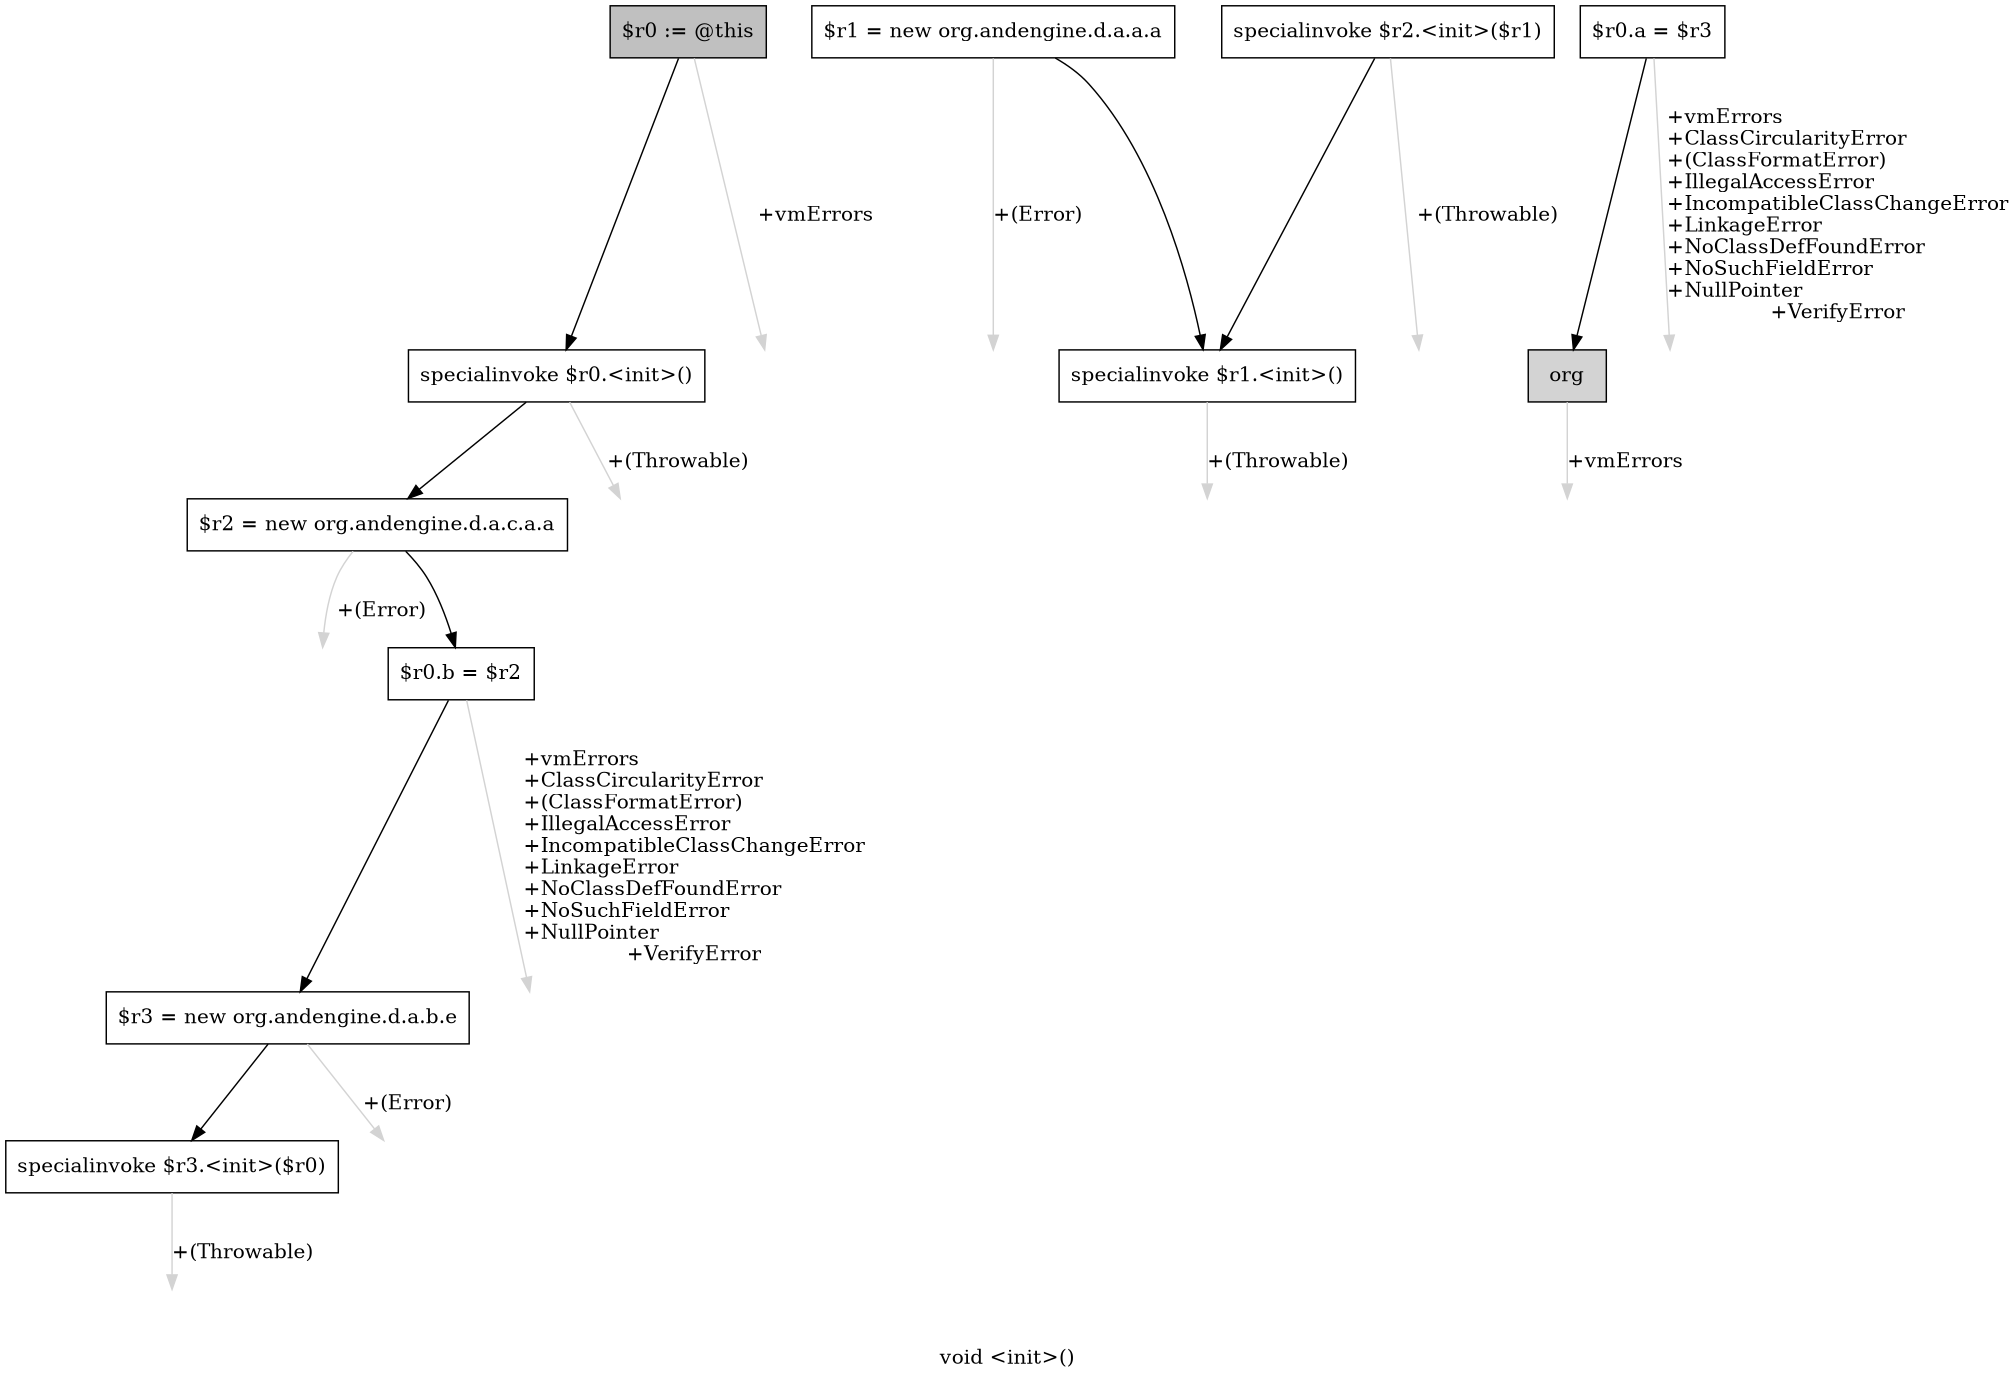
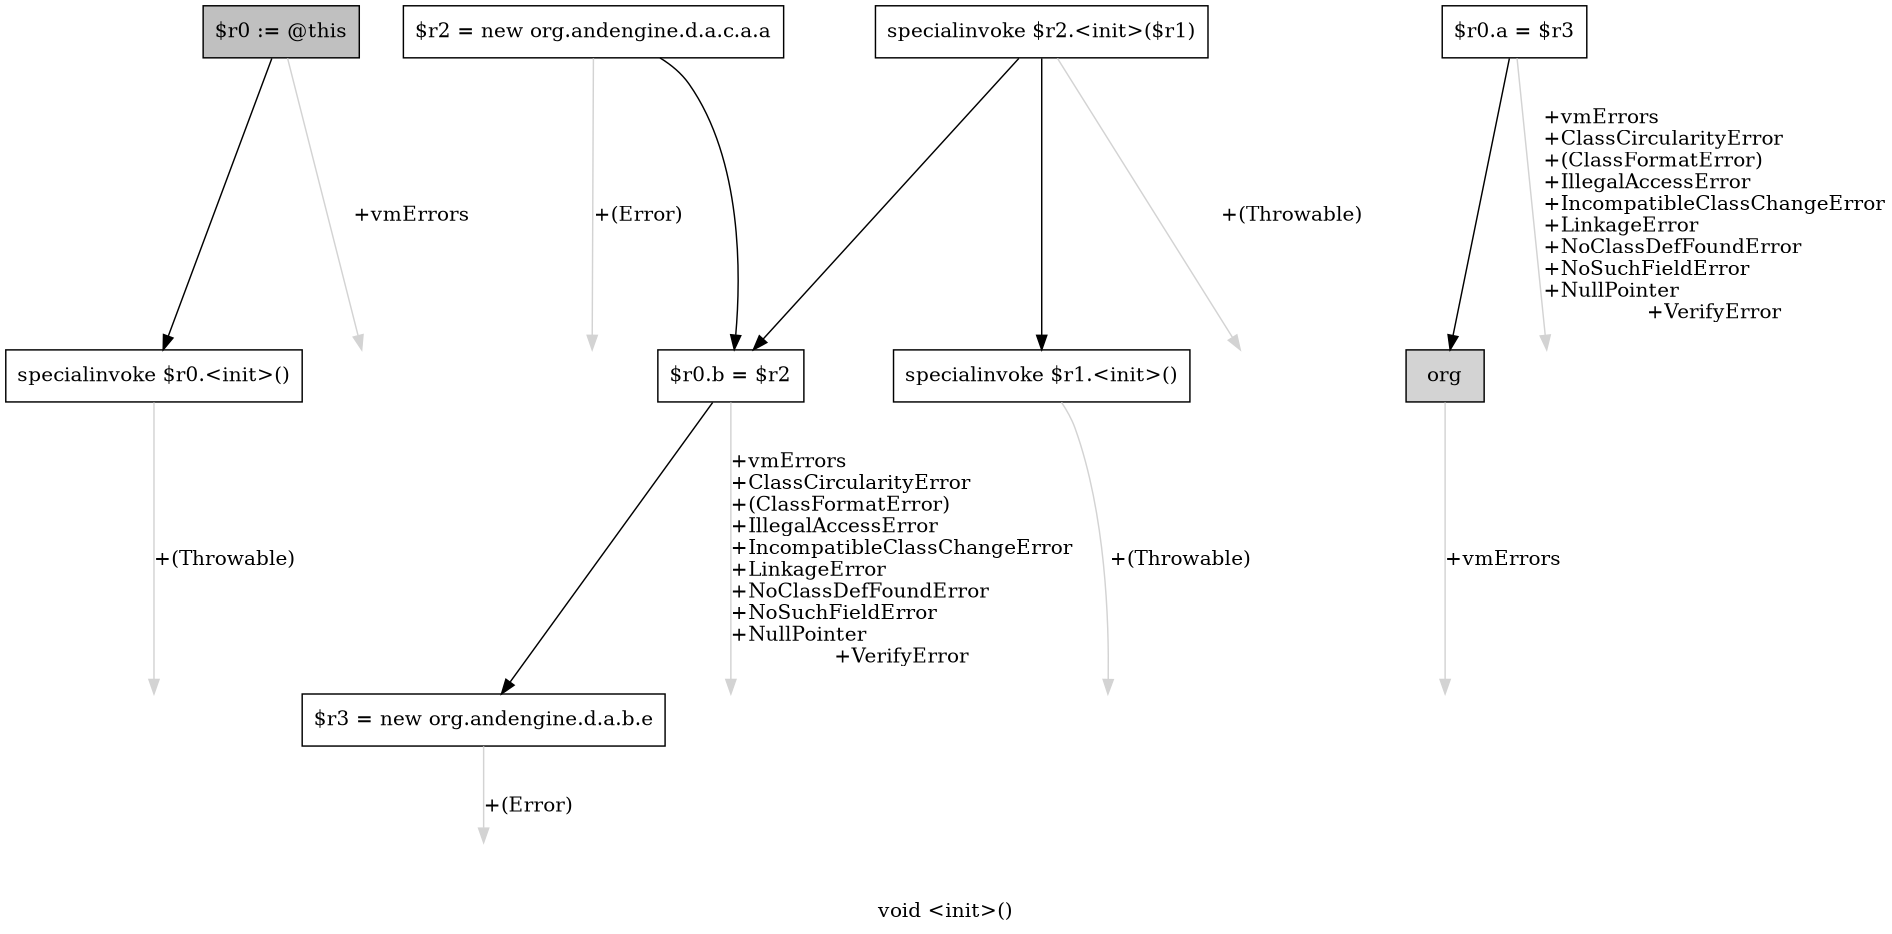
(993, 32) -> none
none -> (891, 199)
(473, 446) -> none
(172, 1167) -> none
